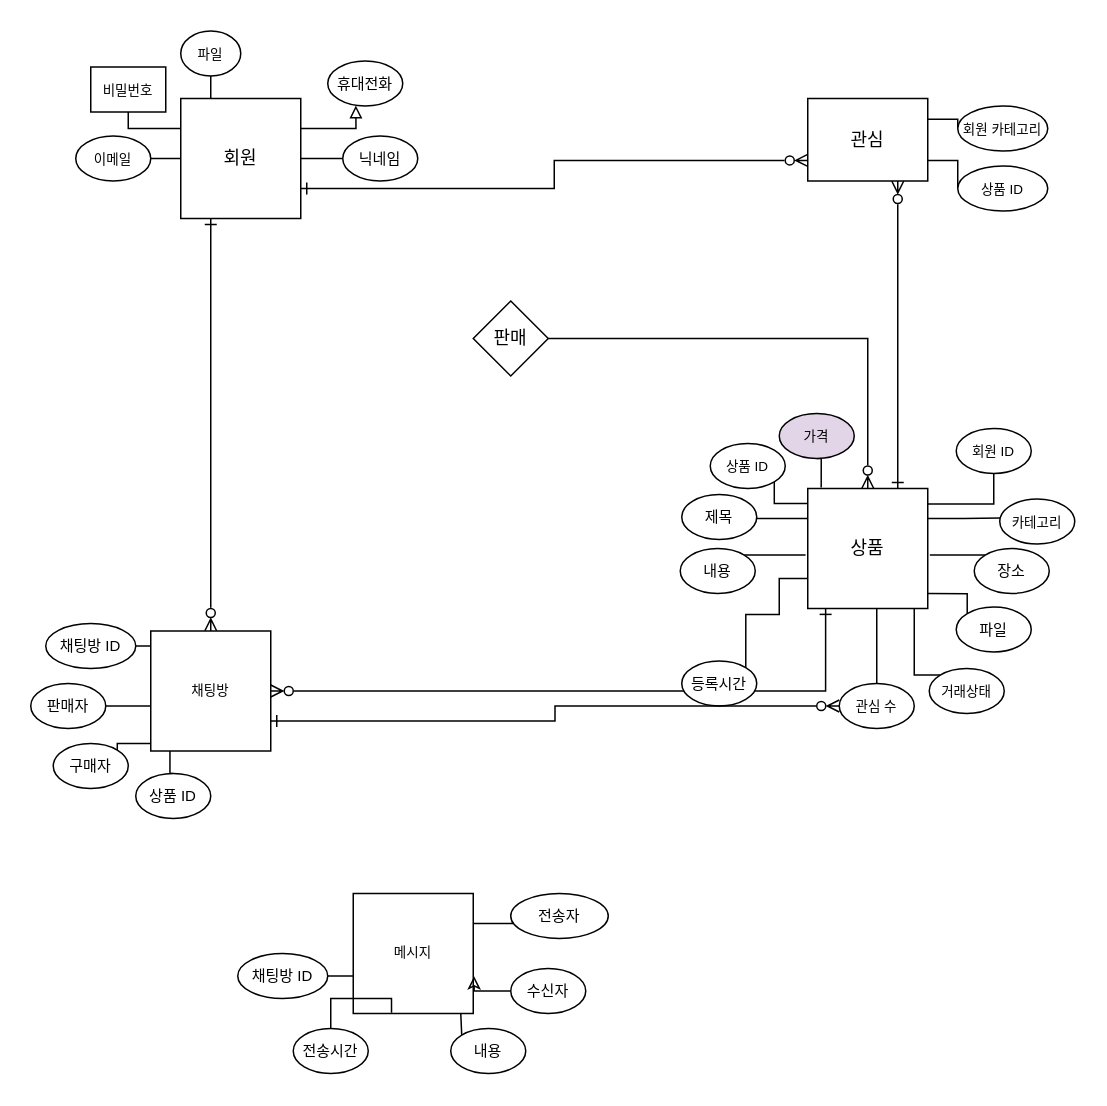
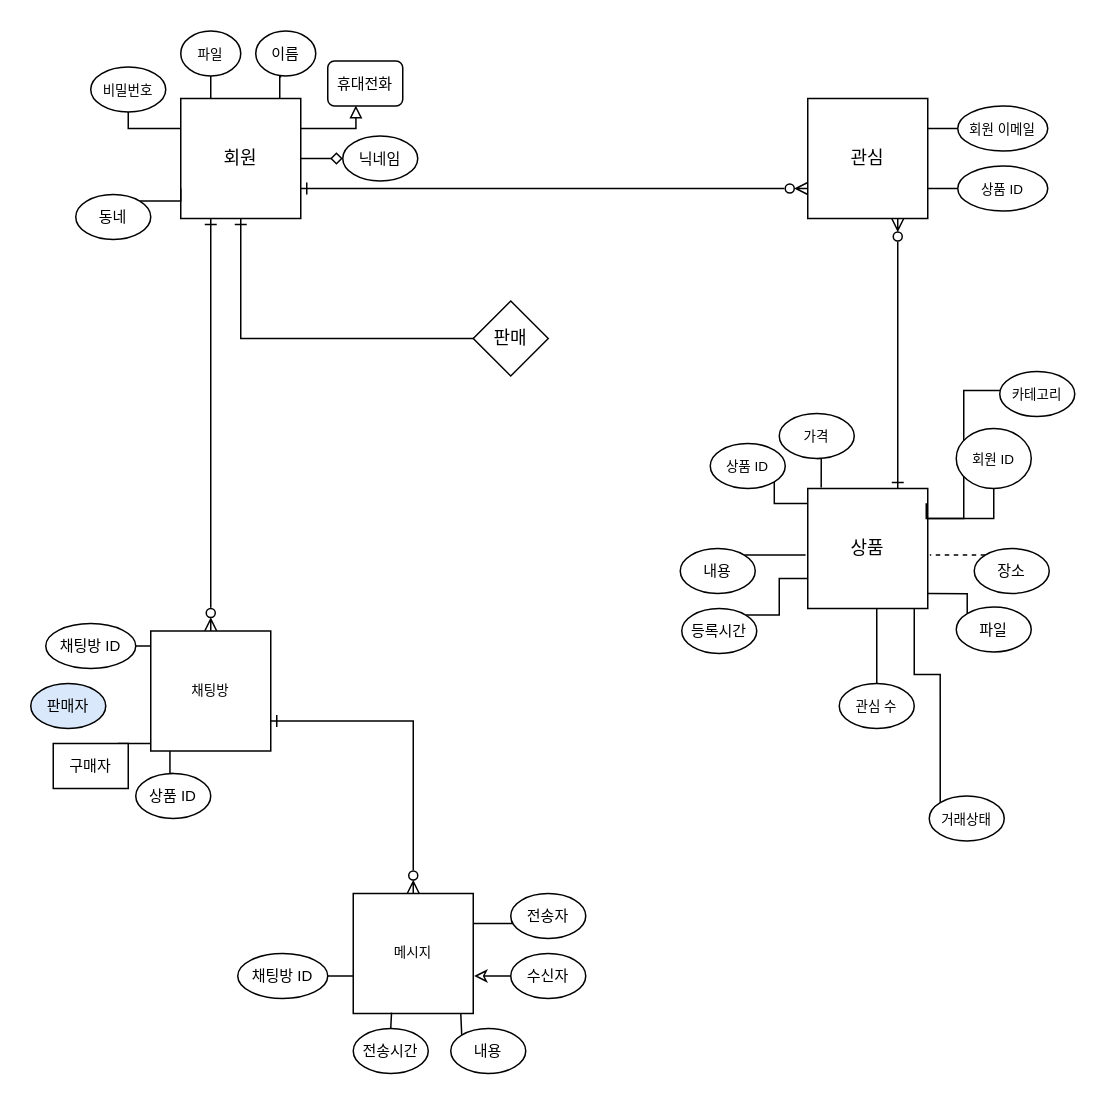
none -> (286, 53)
(365, 83) -> (365, 83)
none -> (280, 87)
(128, 89) -> (128, 89)
(1003, 128) -> (1003, 128)
(868, 140) -> (868, 158)
(113, 158) -> none
(166, 158) -> none
(335, 158) -> (330, 158)
none -> (161, 201)
none -> (113, 217)
none -> (297, 338)
(771, 338) -> none
(817, 436) -> (817, 436)
(994, 451) -> (994, 458)
(719, 517) -> none
(781, 518) -> none
(1037, 521) -> (1037, 394)
(956, 555) -> (956, 555)
(719, 683) -> (719, 631)
(499, 691) -> none
(967, 691) -> (967, 818)
(68, 706) -> (68, 706)
(128, 706) -> none
(605, 706) -> (413, 794)
(91, 766) -> (91, 766)
(560, 916) -> (548, 916)
(548, 991) -> (548, 976)
(331, 1051) -> (391, 1051)
